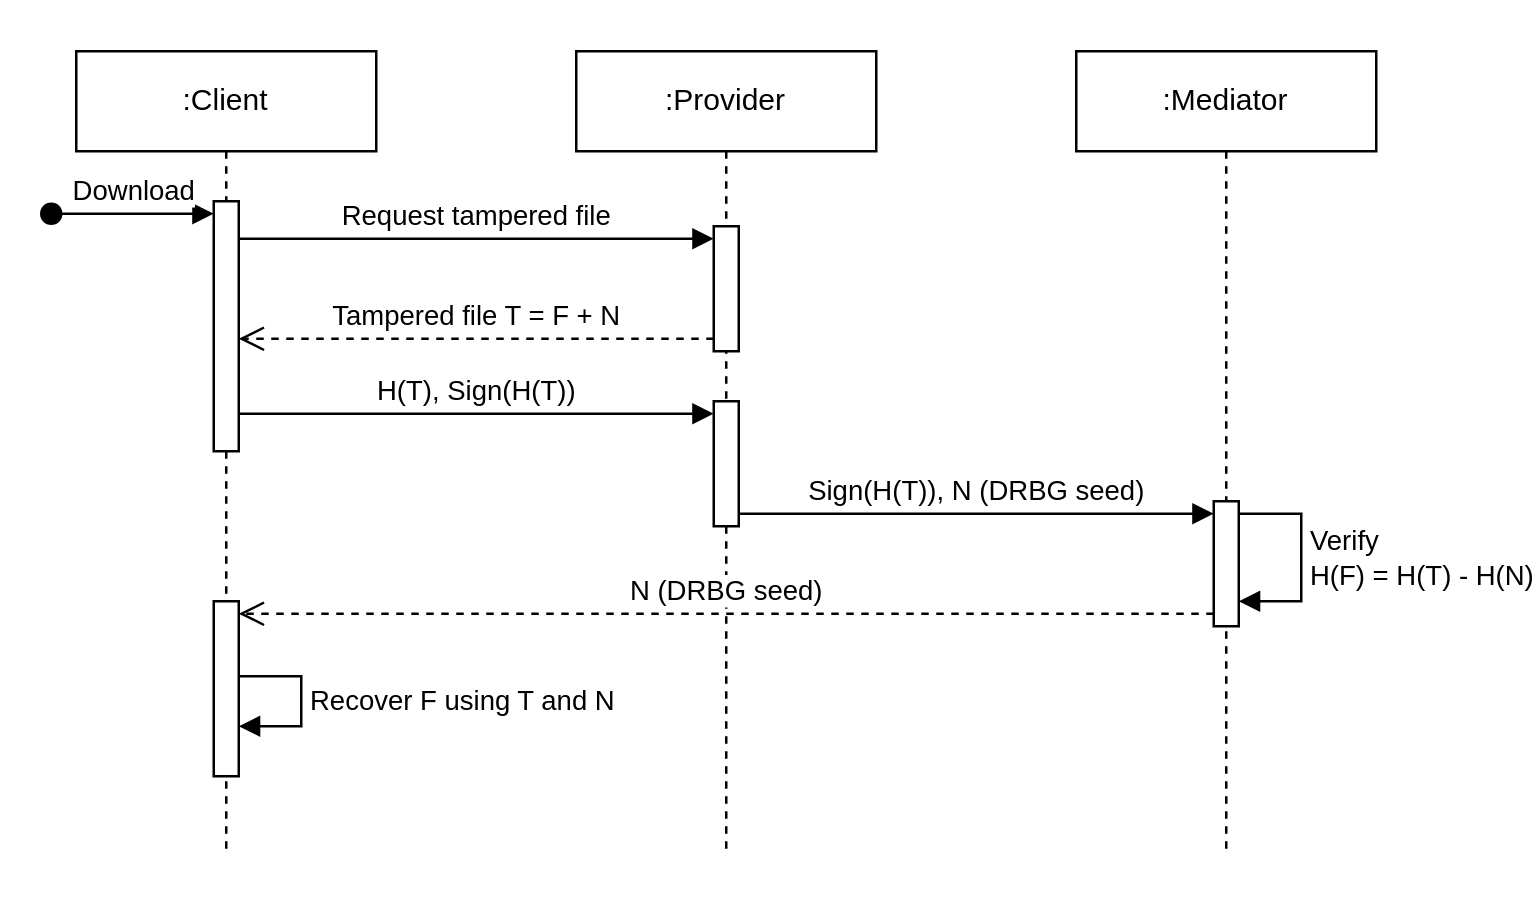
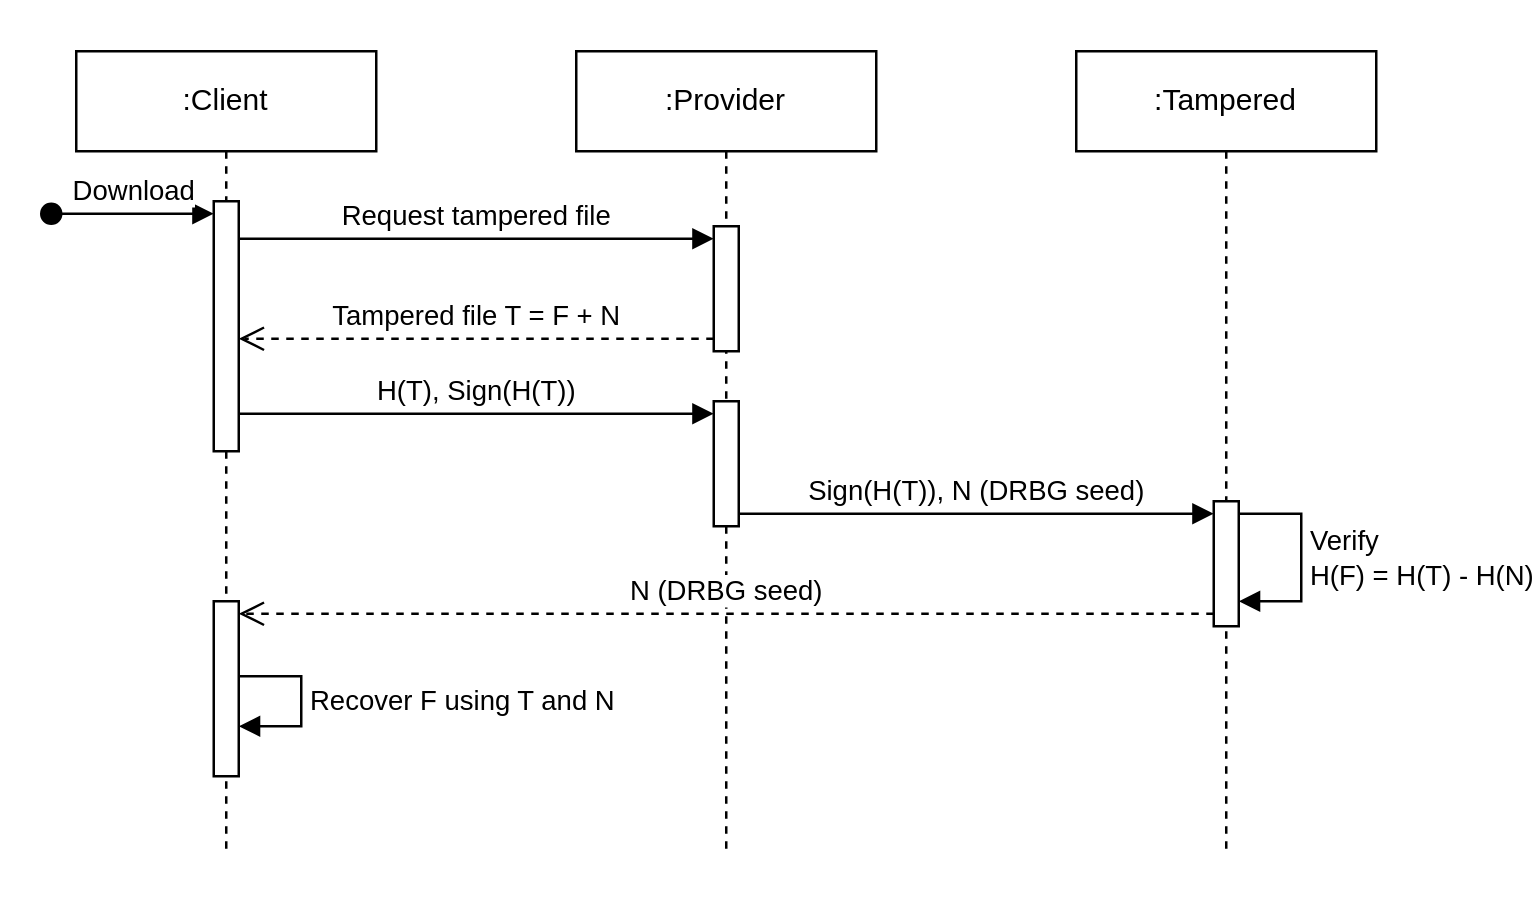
(1226, 101) -> (1226, 101)
